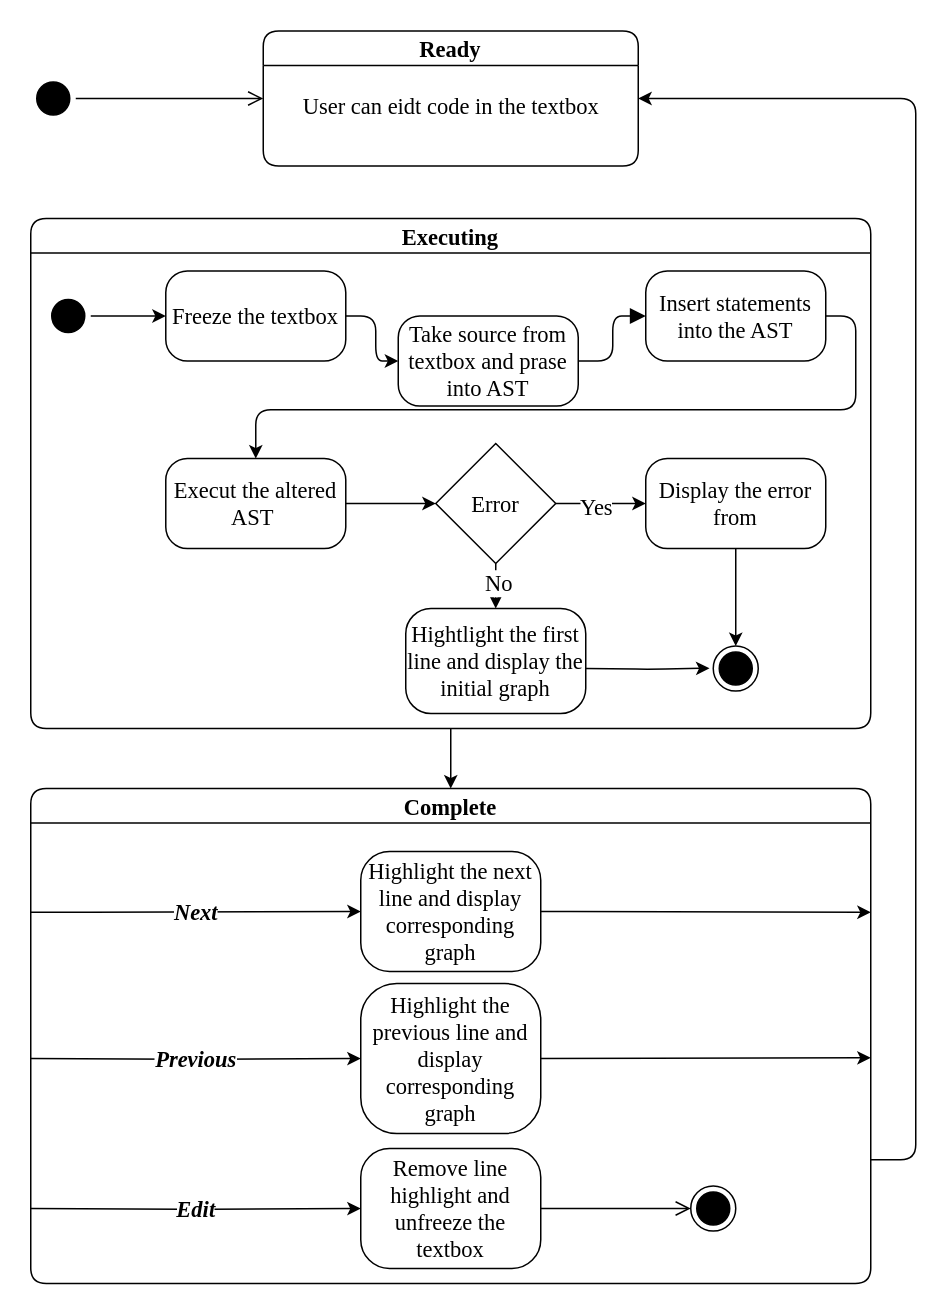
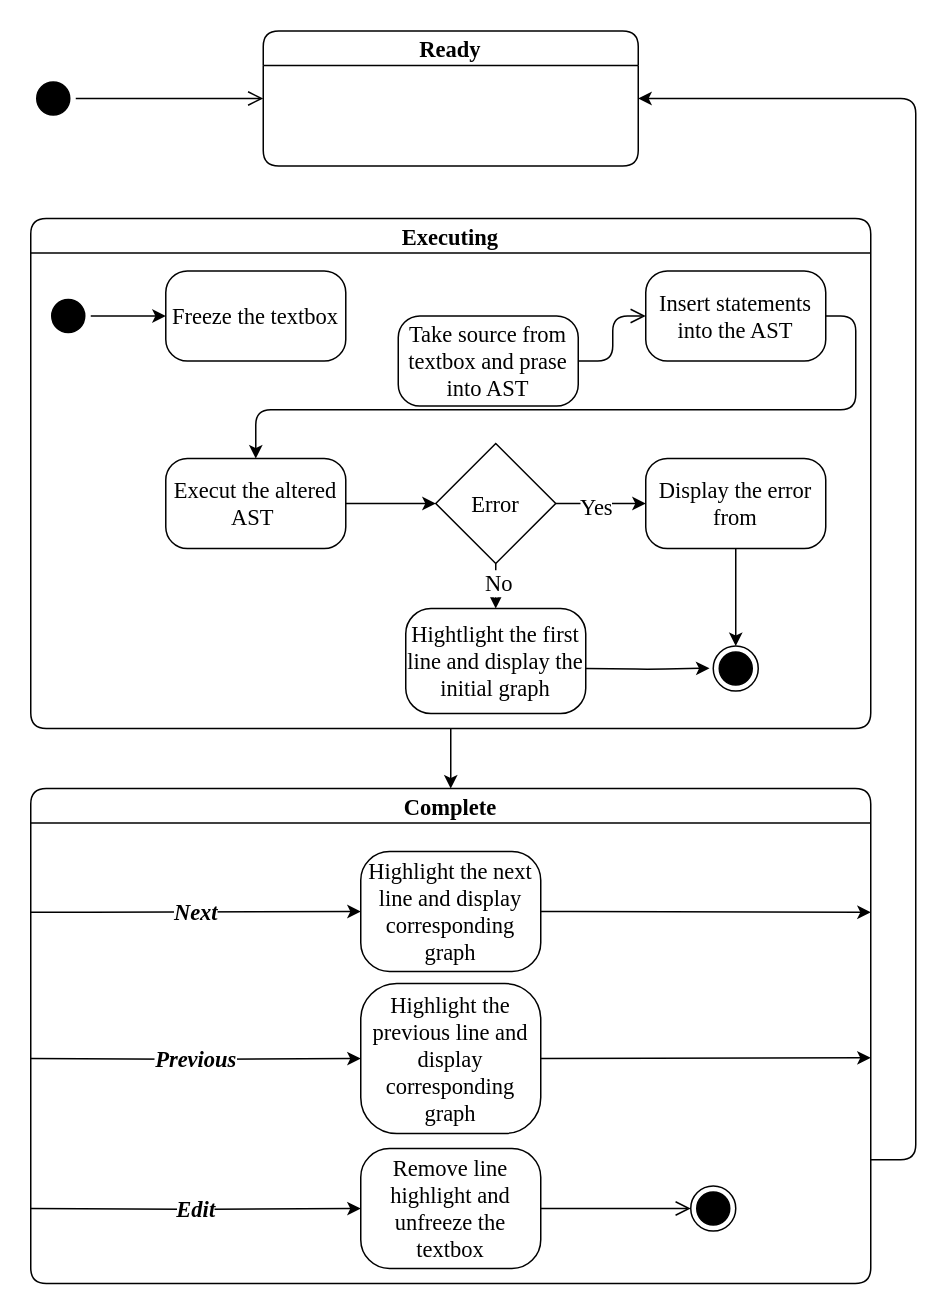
(451, 106) -> none
(620, 316) -> (623, 316)
(376, 331) -> none
